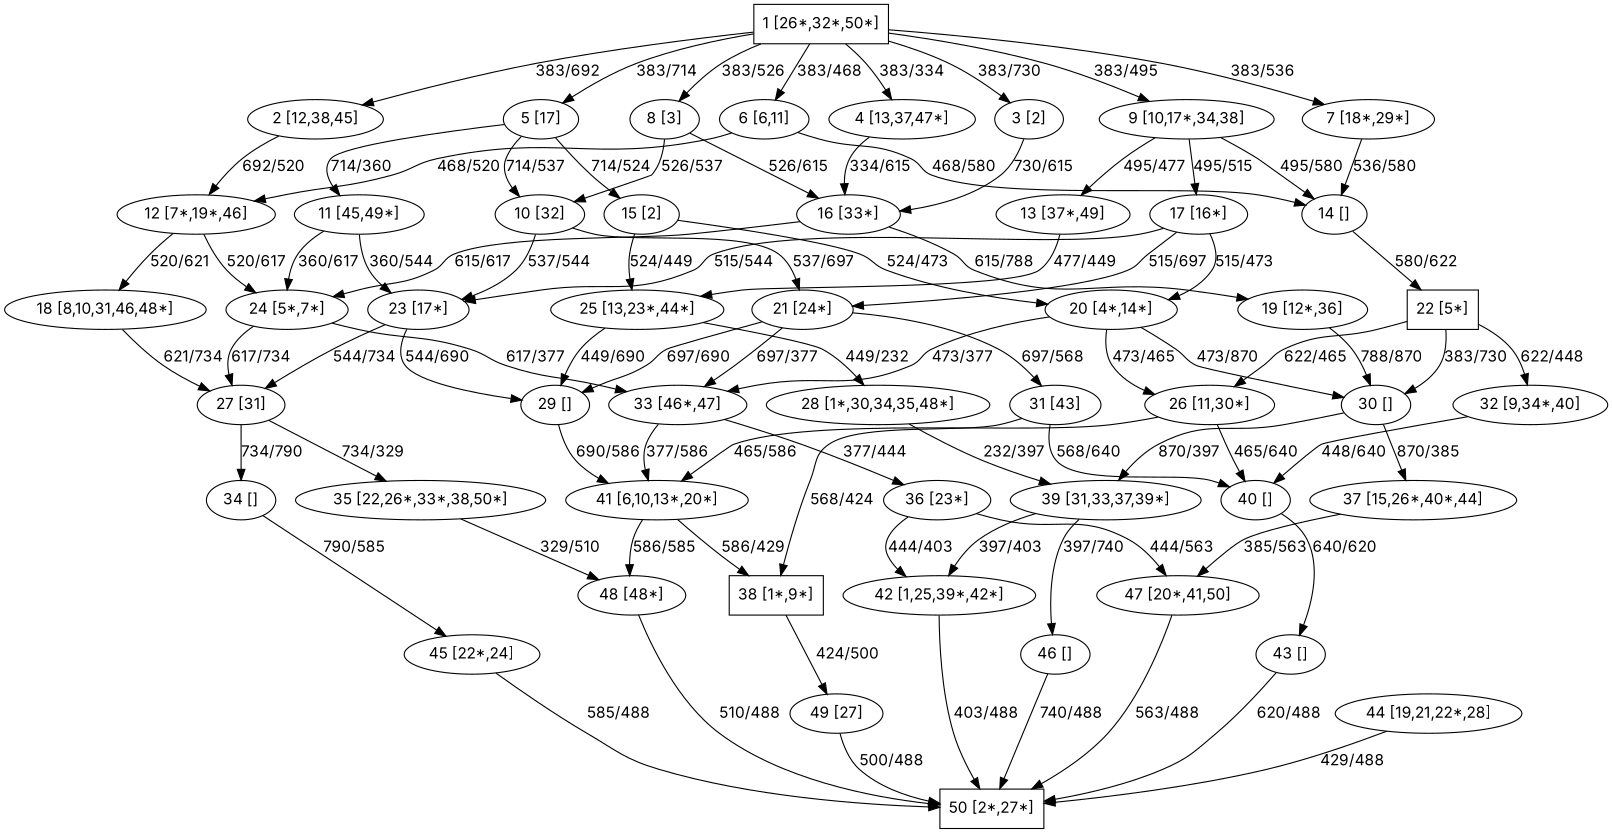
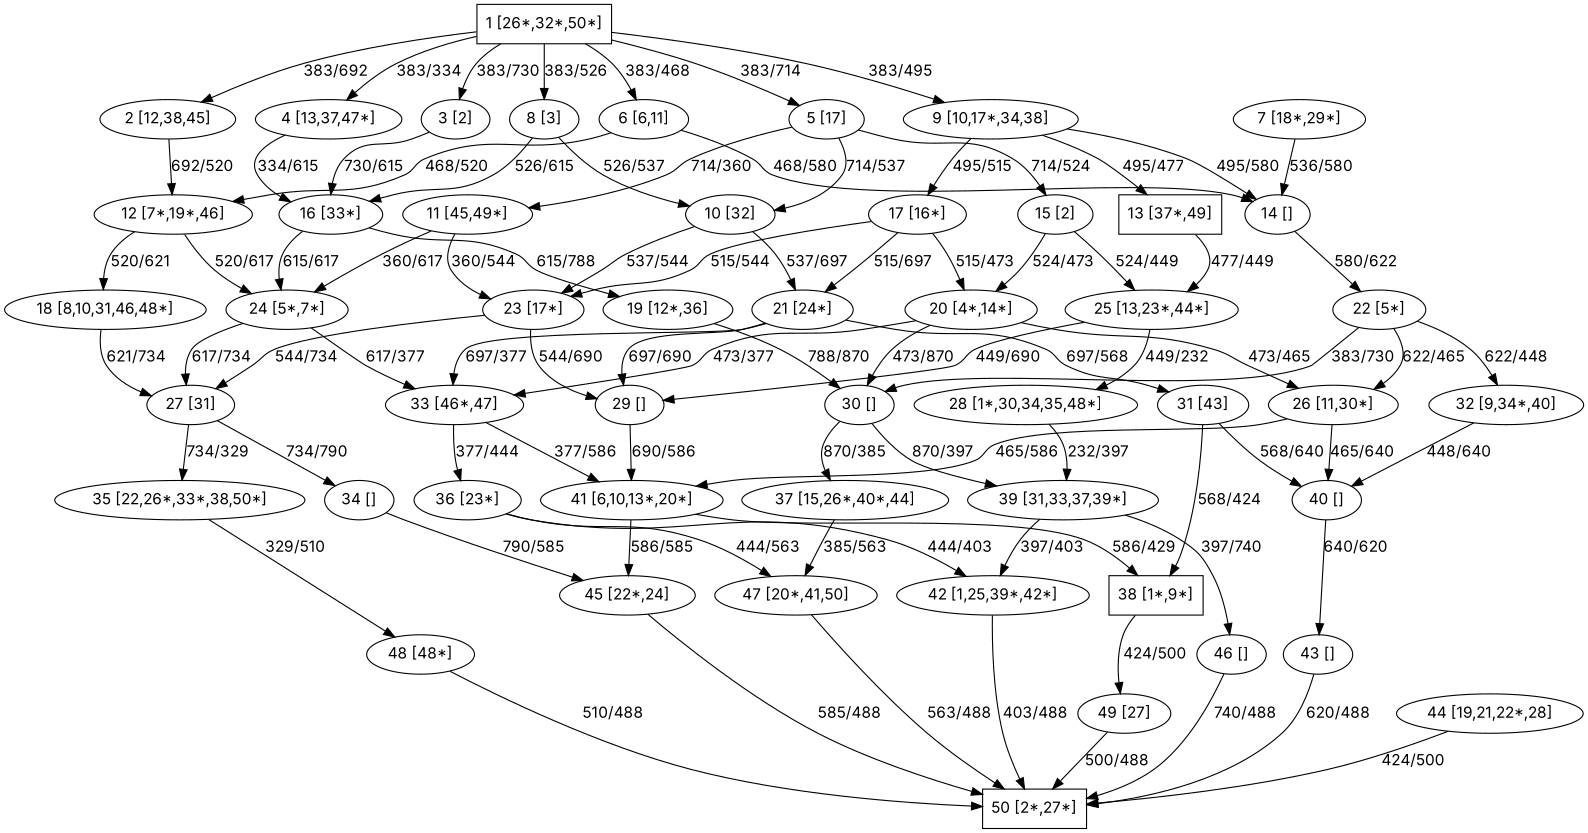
(1103, 54) -> none
(1063, 215) -> (1170, 215)
(1443, 310) -> (1379, 310)
(632, 541) -> (630, 542)
(1353, 761) -> (1413, 761)
